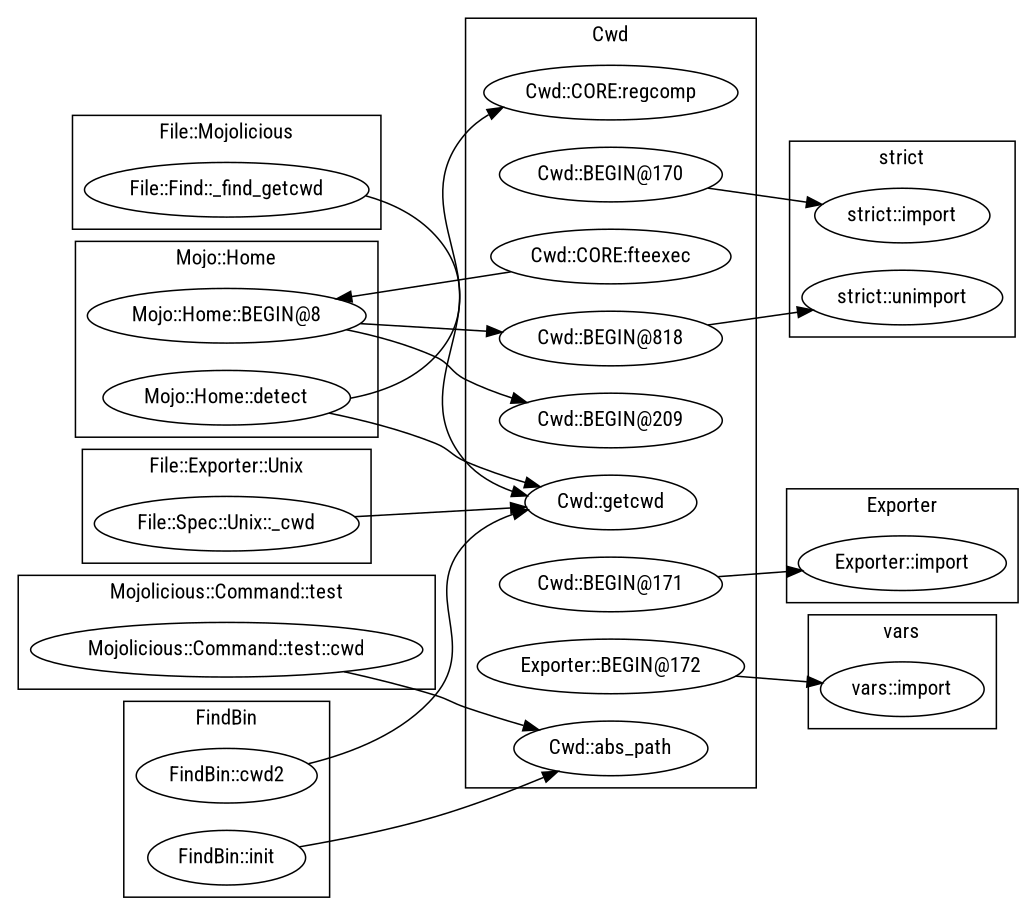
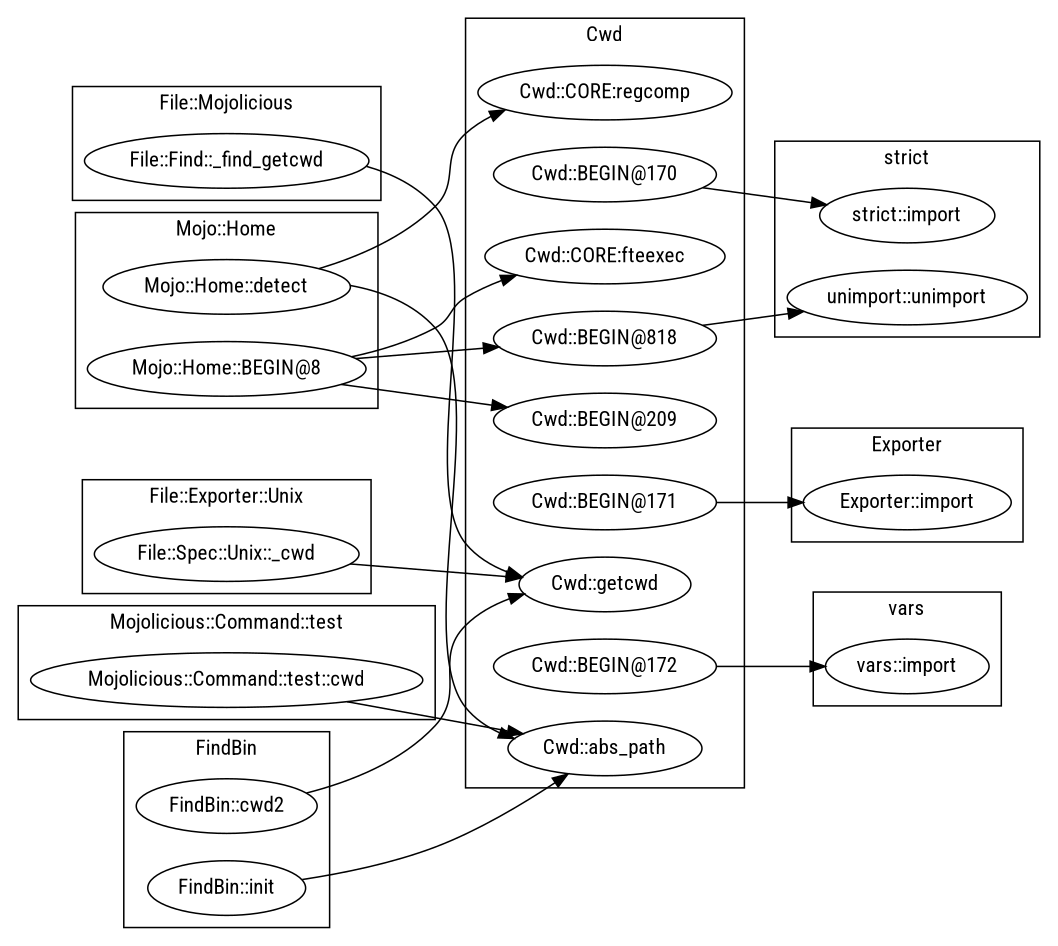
(431, 284) -> (425, 333)
(902, 298) -> (907, 298)
(430, 441) -> (450, 543)
(611, 666) -> (605, 666)
